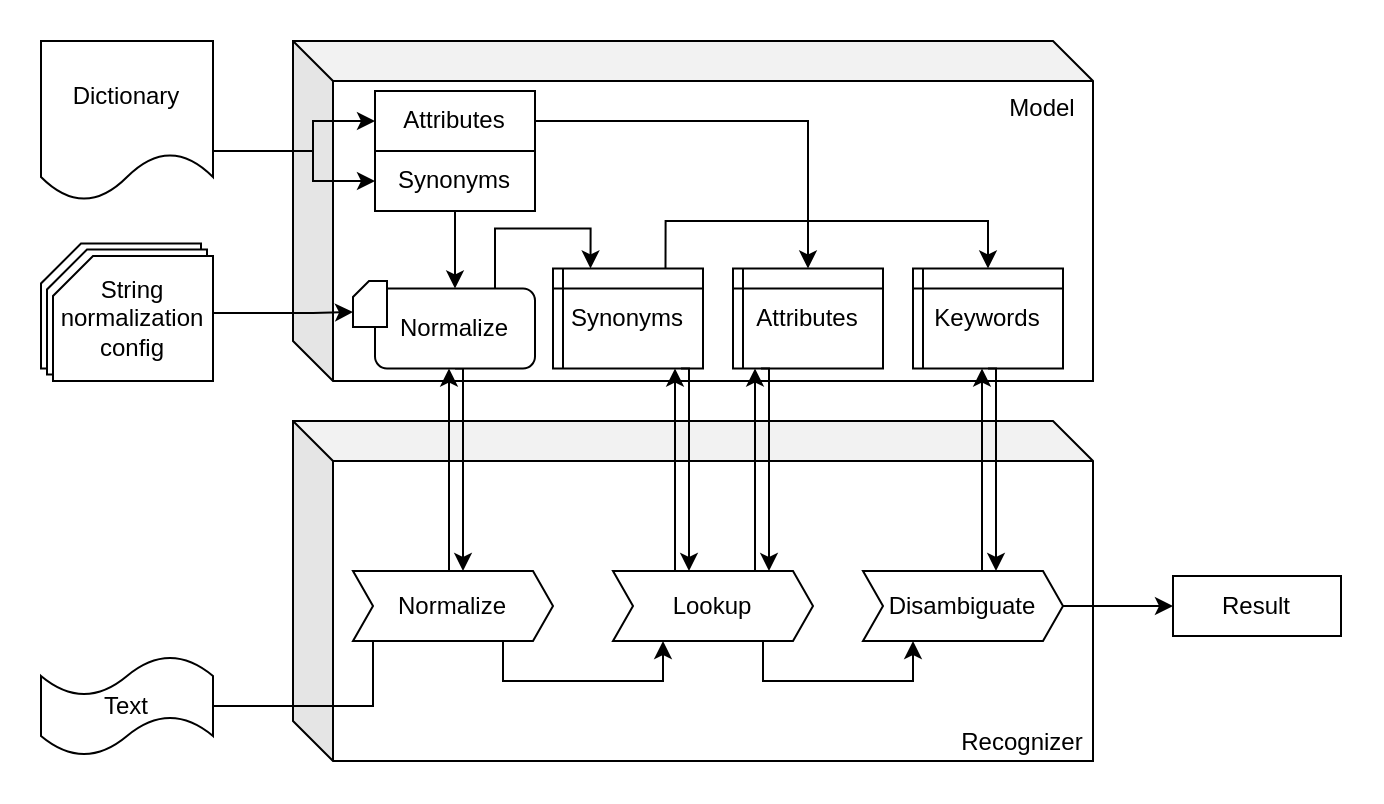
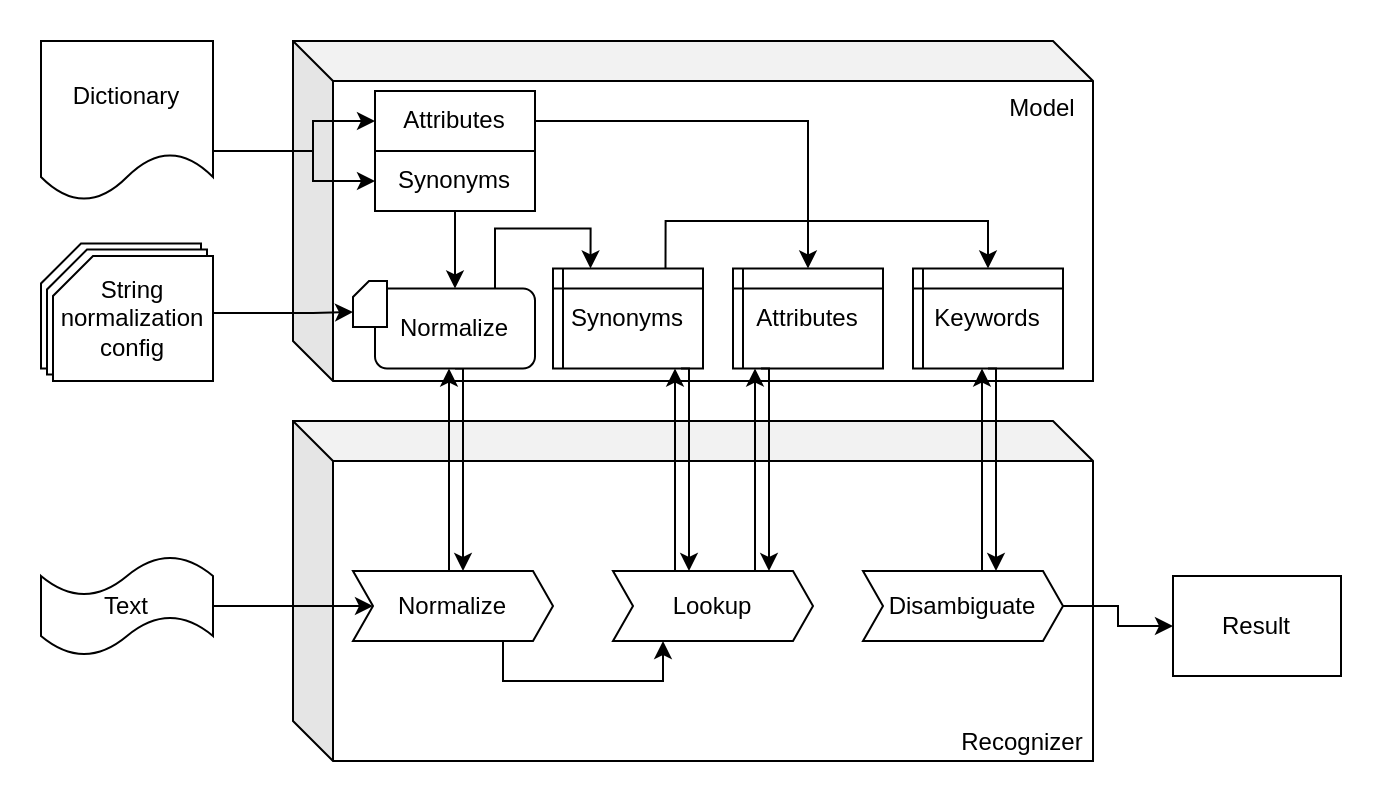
(1257, 606) -> (1257, 626)
(831, 681) -> none
(127, 706) -> (127, 606)
